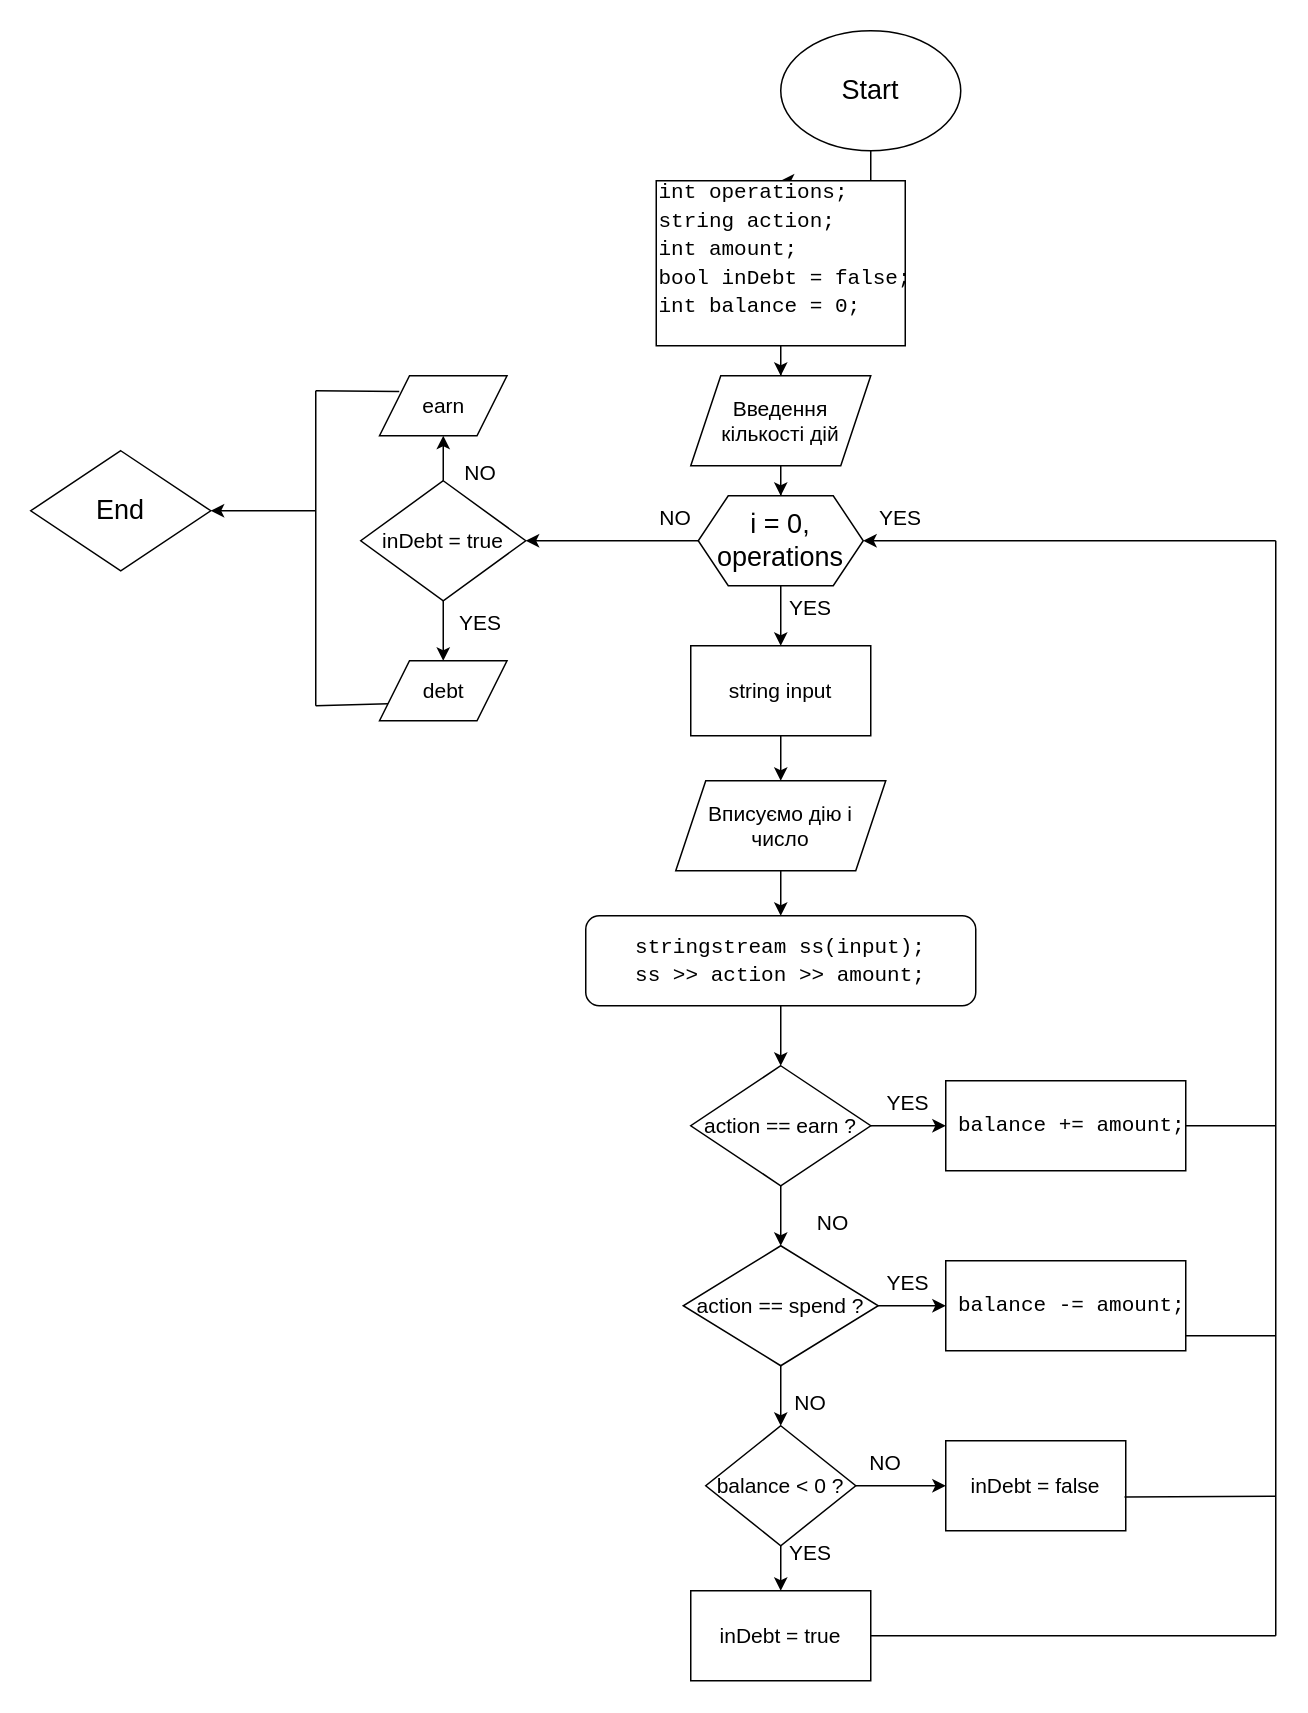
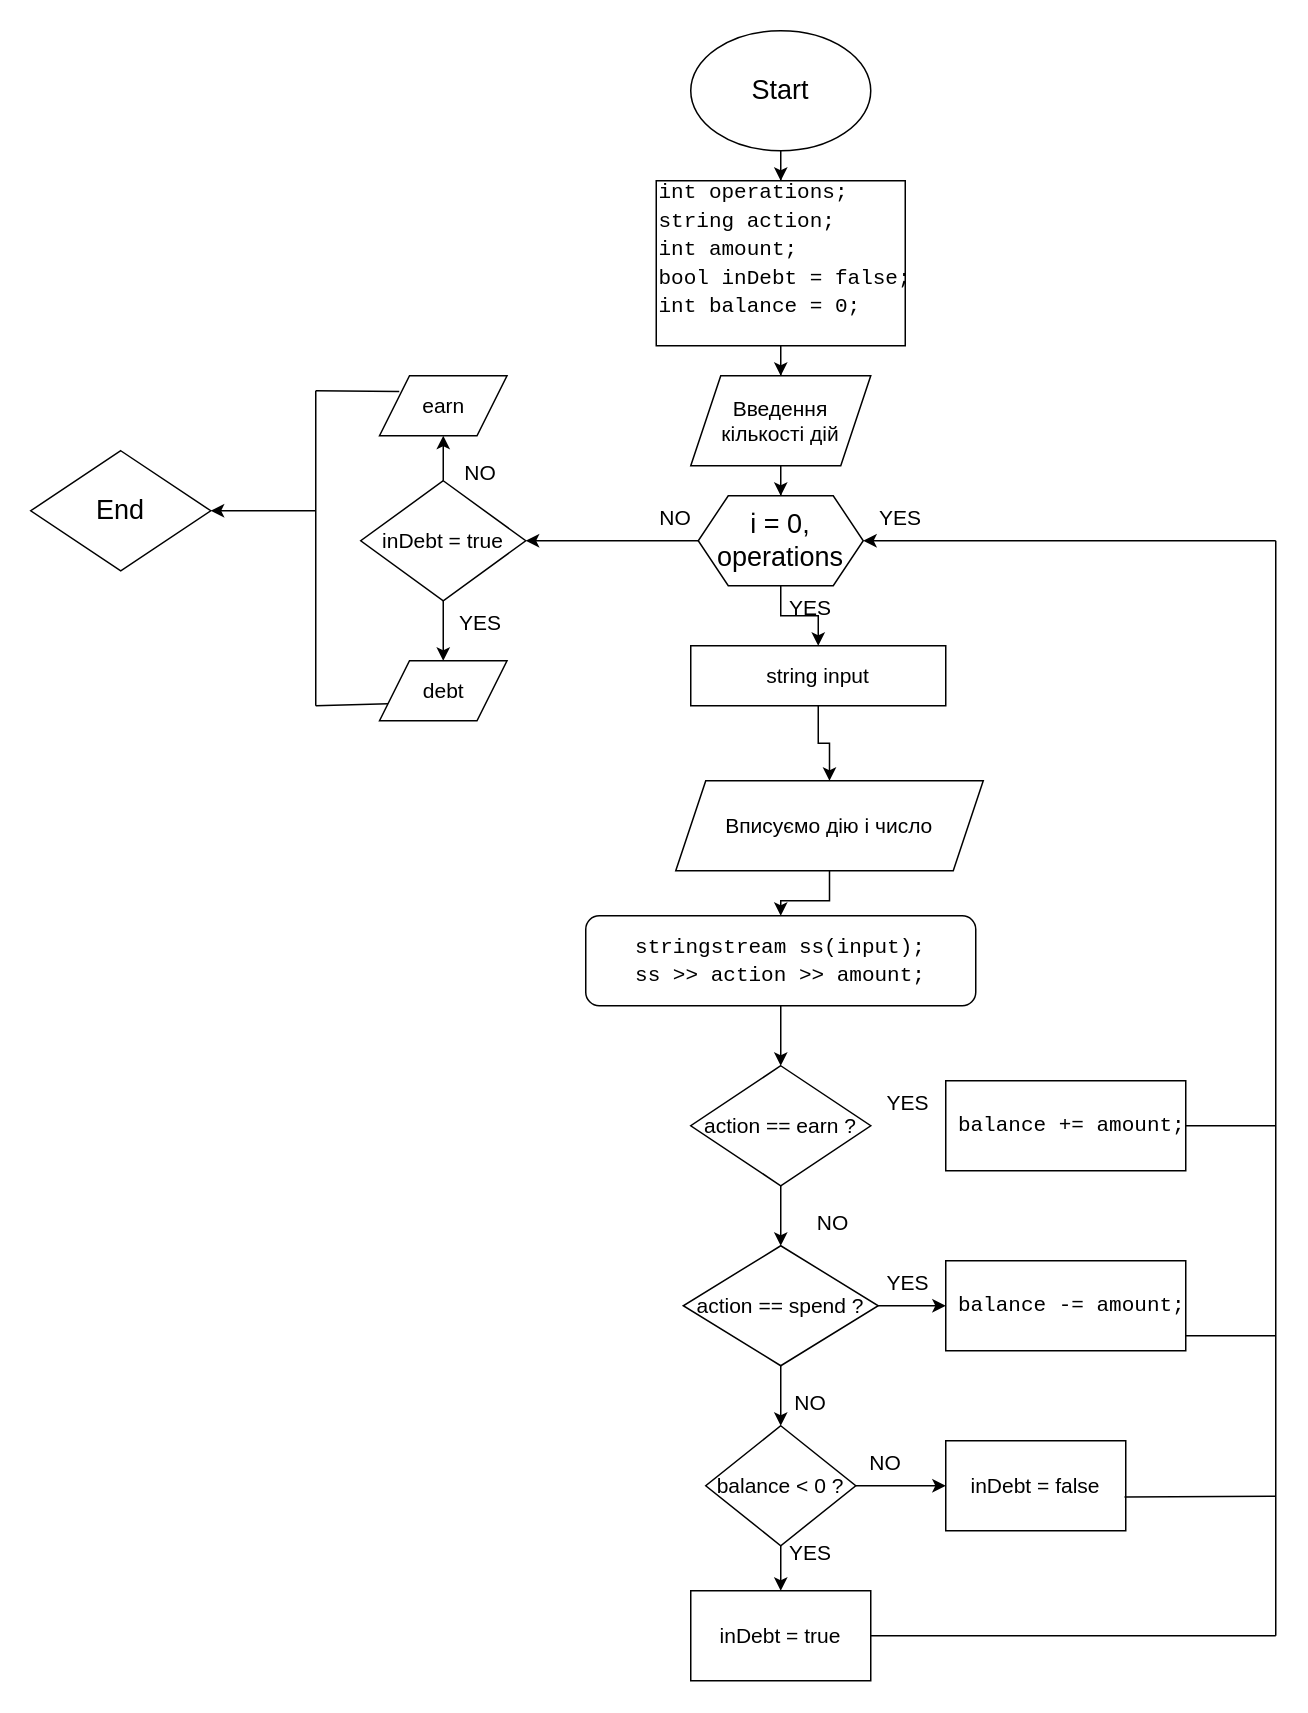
(871, 91) -> (781, 91)
(781, 691) -> (818, 676)
(781, 826) -> (830, 826)
(903, 1126) -> none
